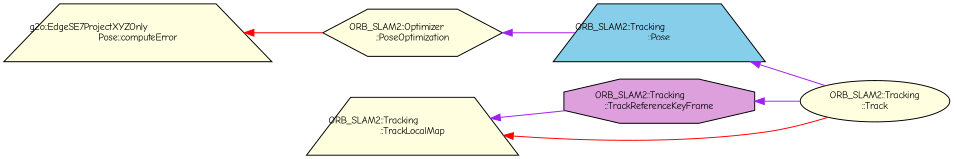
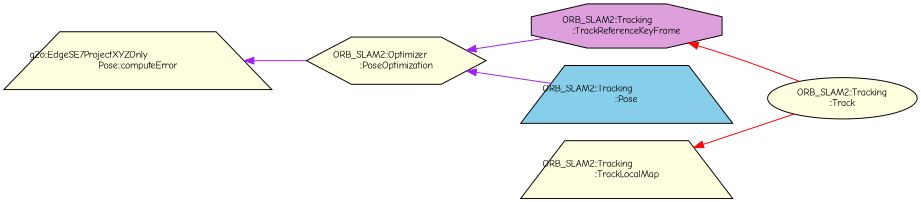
(288, 33) -> (280, 61)
(793, 75) -> none
(782, 101) -> (749, 63)
(533, 114) -> (510, 43)
